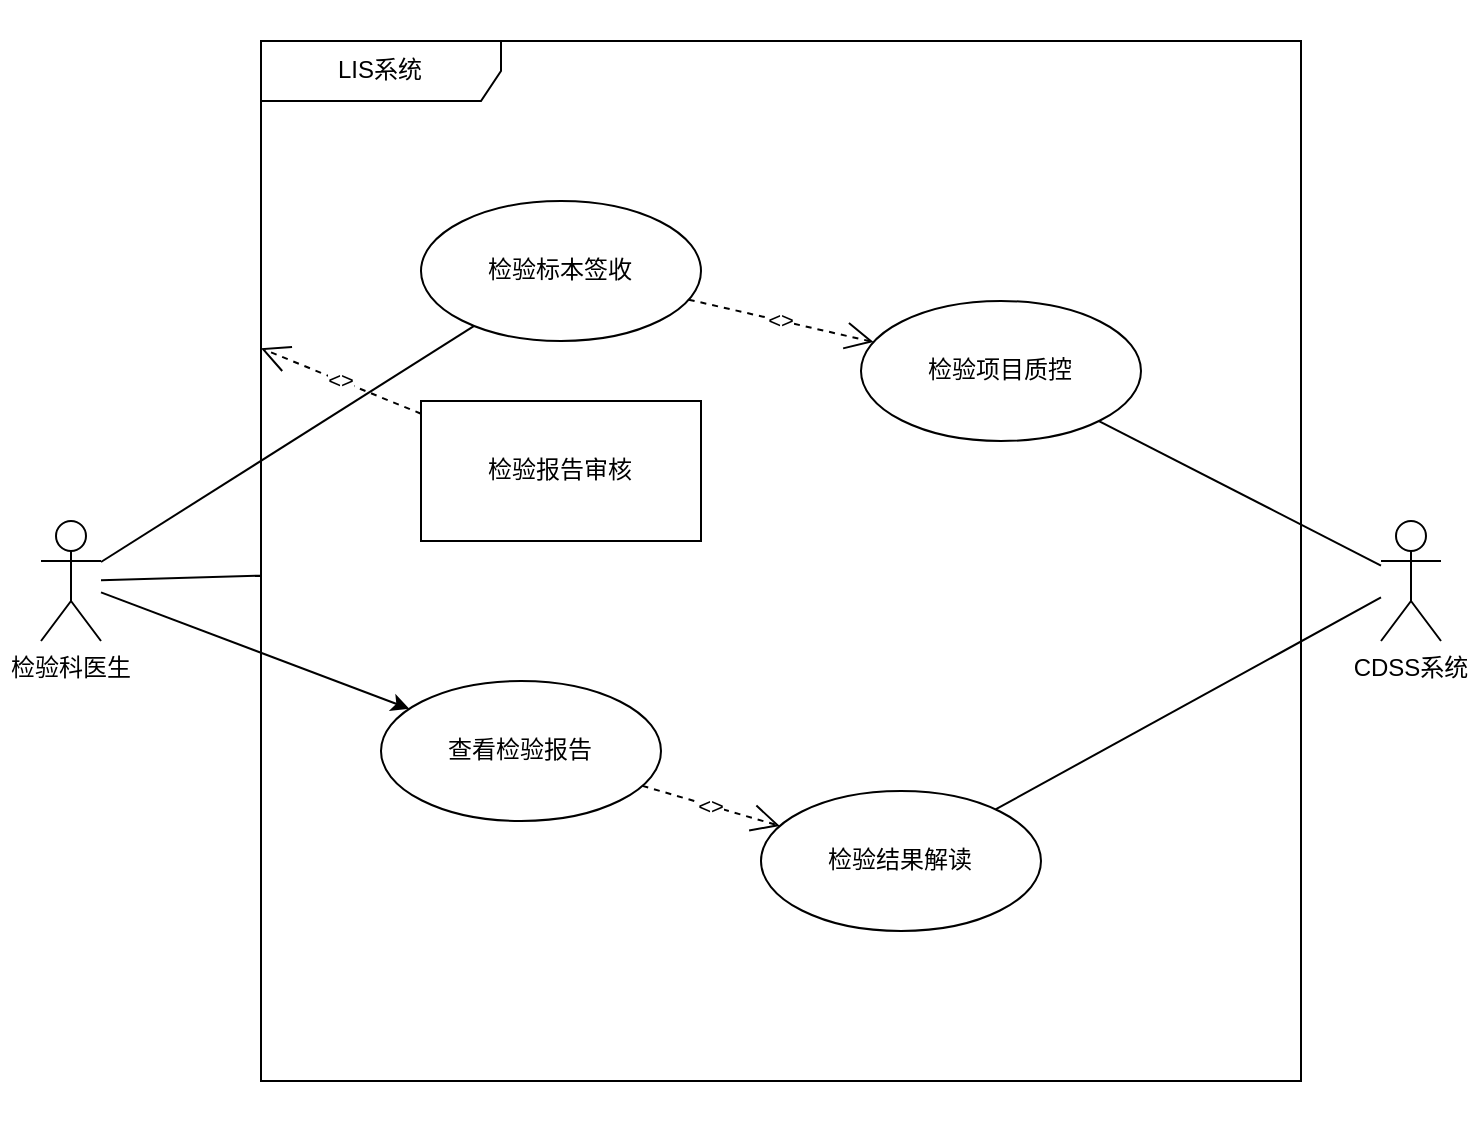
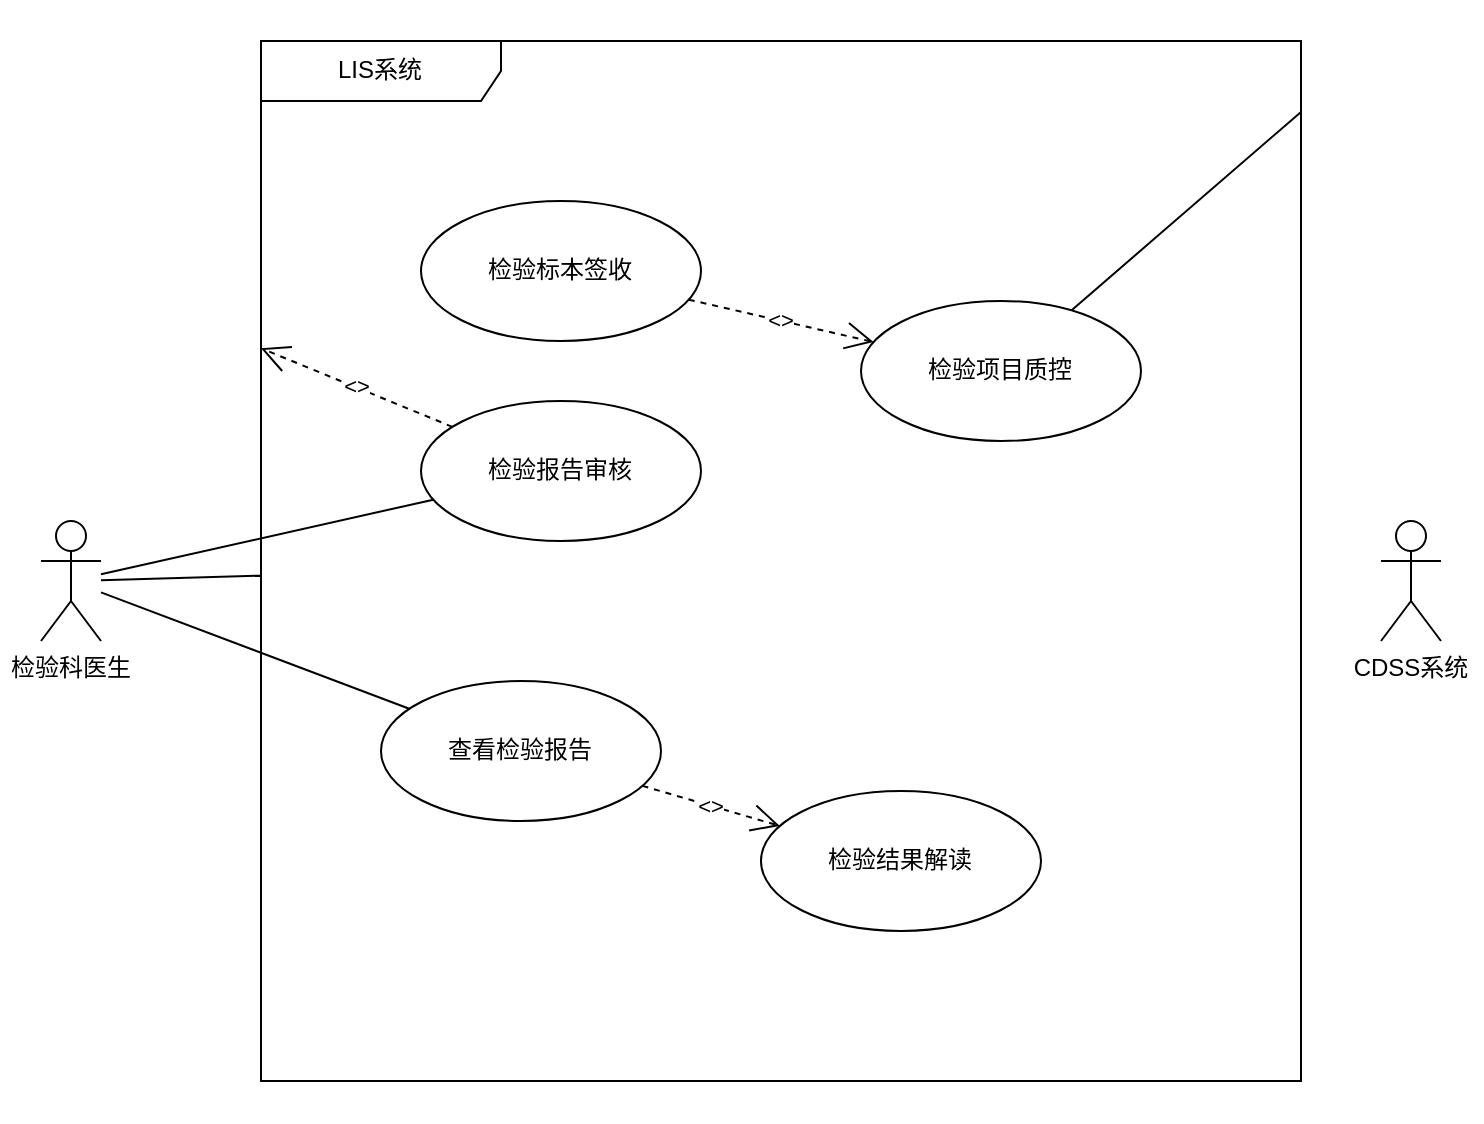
(561, 471) -> (561, 471)
(1198, 472) -> (1184, 213)
(180, 512) -> (267, 537)
(395, 703) -> (401, 706)
(1188, 704) -> none
